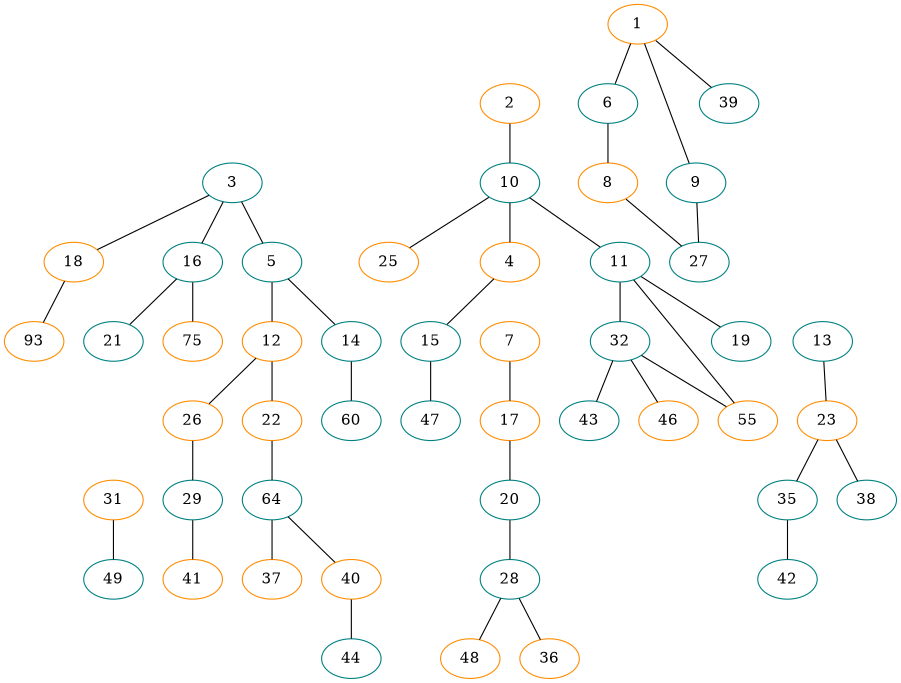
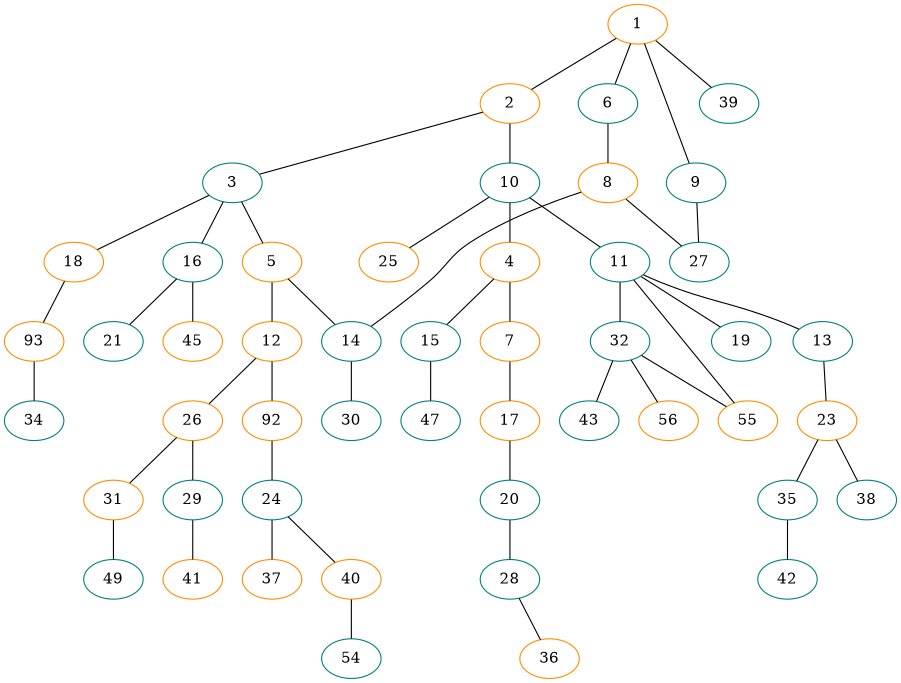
none -> (574, 64)
none -> (371, 143)
none -> (467, 245)
(272, 262) -> (272, 262)
none -> (510, 302)
none -> (721, 302)
(193, 341) -> (193, 341)
none -> (34, 421)
(272, 421) -> (272, 421)
(351, 421) -> (351, 421)
(669, 421) -> (669, 421)
none -> (153, 460)
(272, 500) -> (272, 500)
(351, 659) -> (351, 659)
(470, 659) -> none
